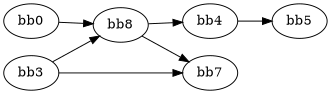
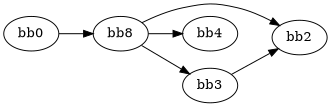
(300, 21) -> none
(72, 51) -> (161, 57)
(210, 73) -> (300, 38)
